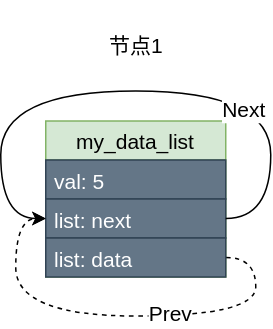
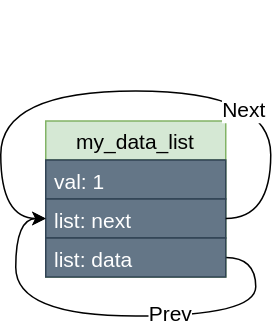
(136, 46) -> none
(81, 182) -> (81, 182)
(48, 304) -> (48, 304)
